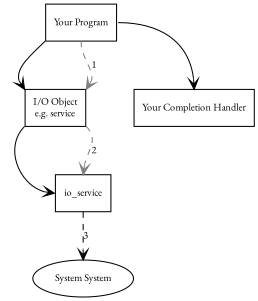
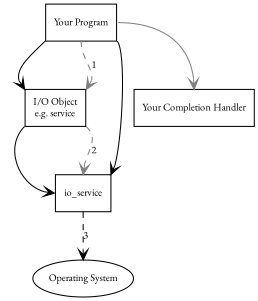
(168, 36) -> (168, 36)
none -> (122, 103)
(83, 279) -> (83, 279)
